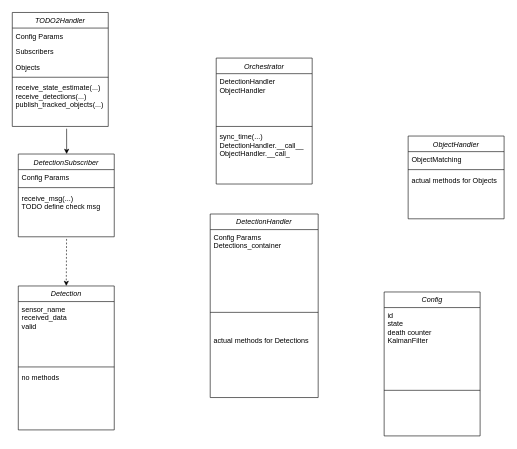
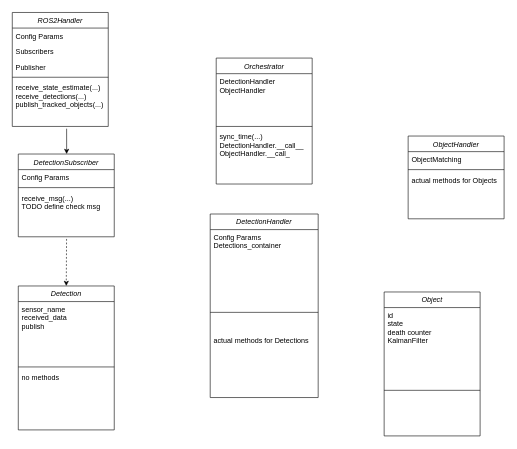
(60, 20) -> (60, 20)
(30, 67) -> (32, 67)
(432, 300) -> (432, 300)
(44, 310) -> (44, 310)
